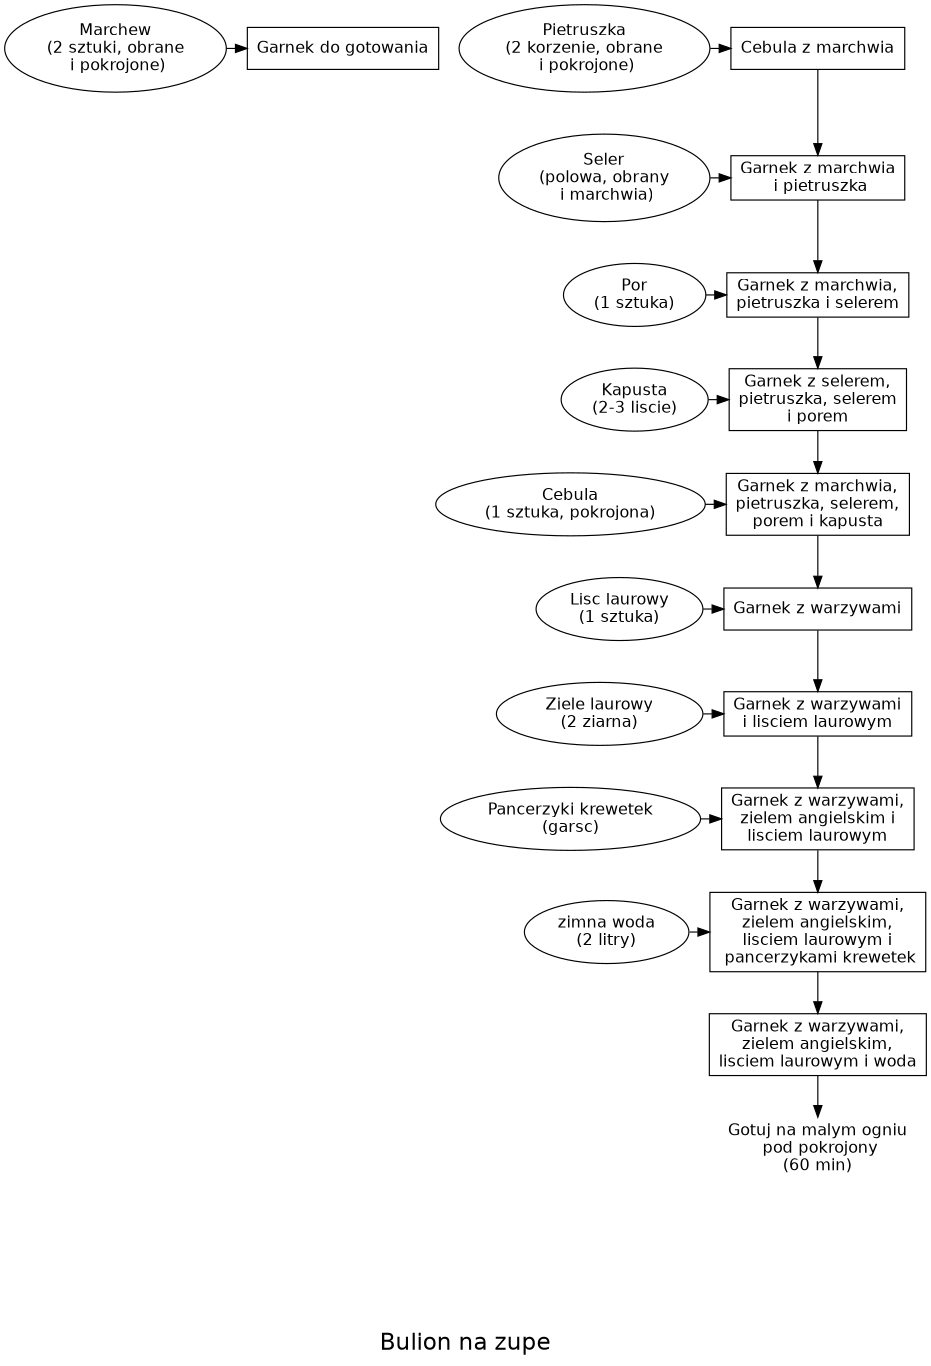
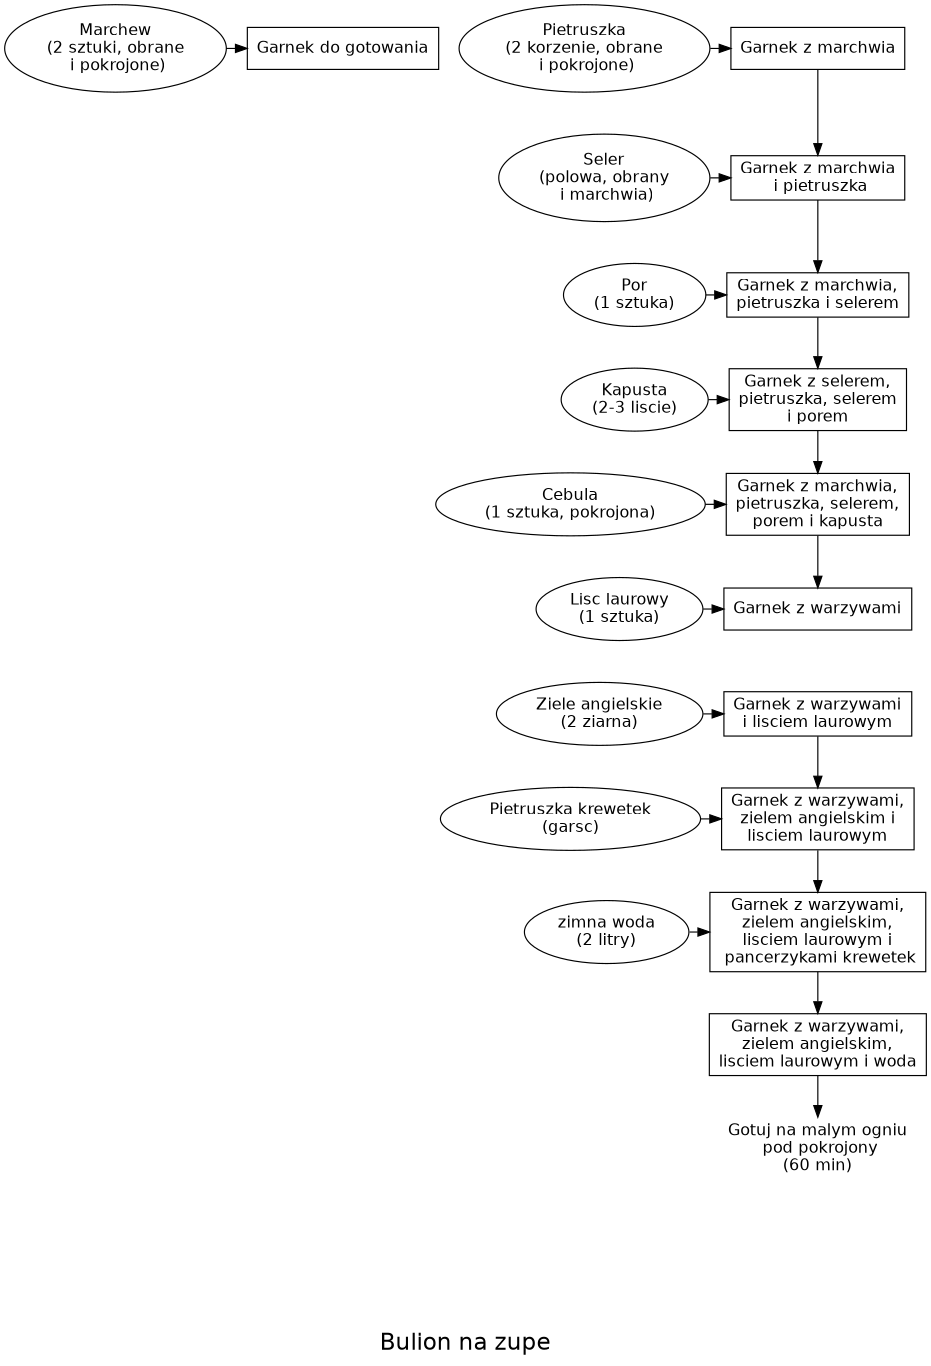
(818, 48) -> (818, 48)
(818, 655) -> none
(600, 714) -> (600, 714)
(570, 819) -> (570, 819)
